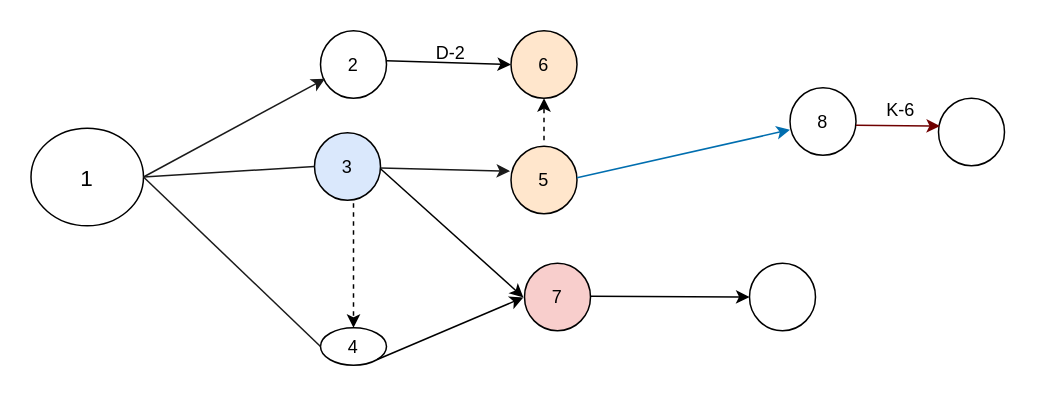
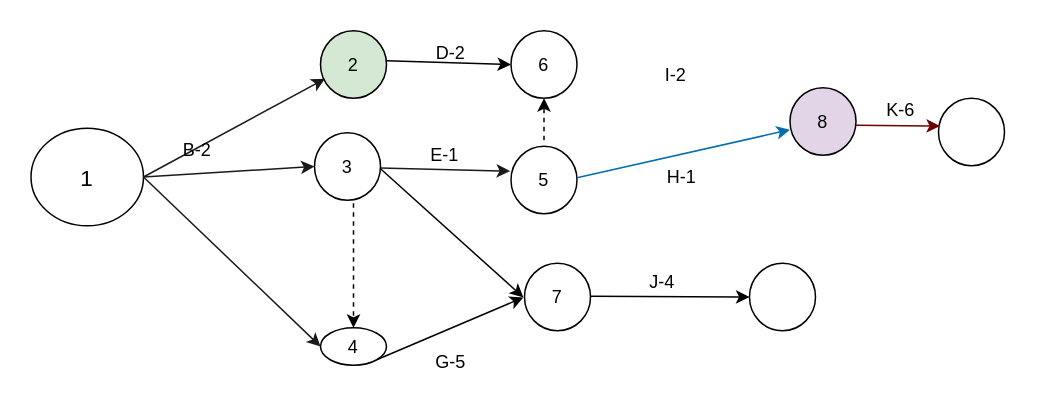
(353, 65) -> (353, 65)
(544, 65) -> (544, 65)
none -> (676, 76)
(823, 122) -> (823, 122)
none -> (197, 151)
none -> (445, 155)
(307, 167) -> (303, 167)
(347, 167) -> (347, 167)
none -> (682, 178)
(544, 180) -> (544, 180)
none -> (662, 283)
(557, 297) -> (557, 297)
(314, 341) -> (312, 339)
none -> (450, 362)
